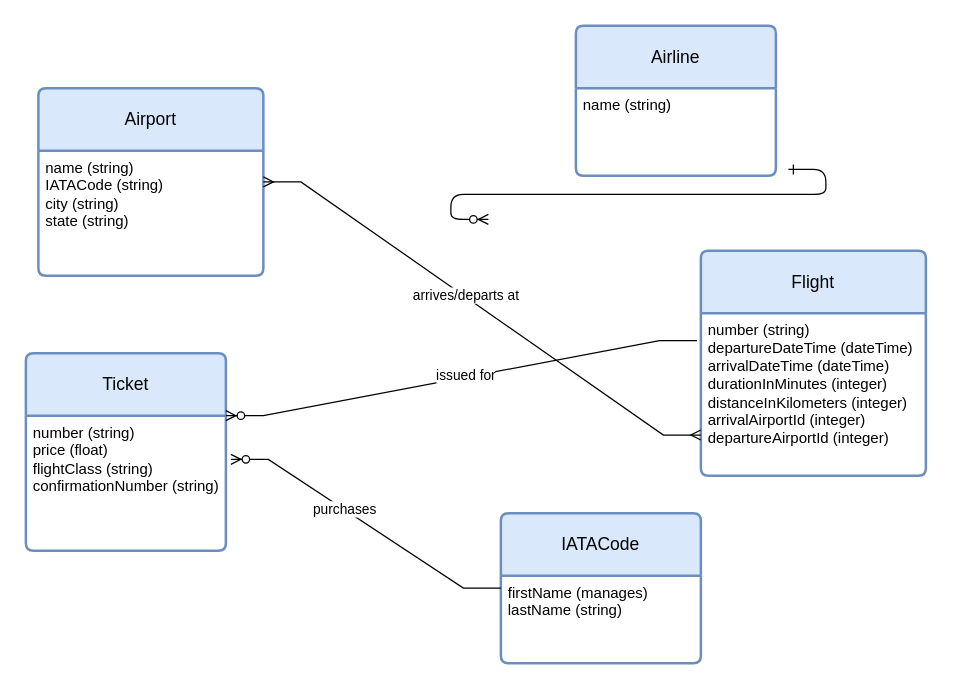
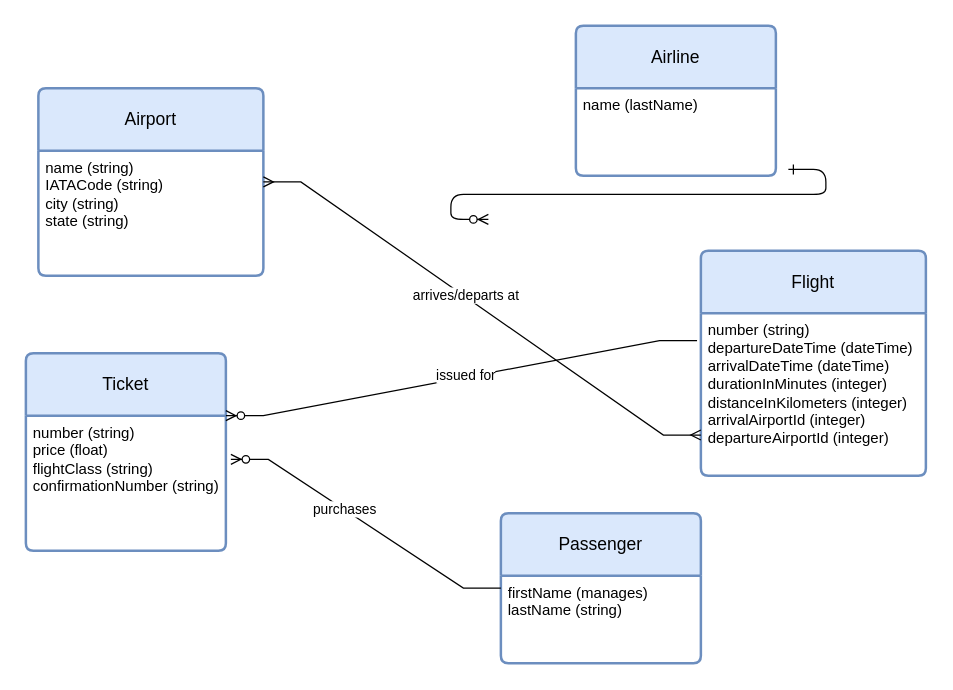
(634, 106) -> (642, 106)
(601, 544) -> (601, 544)
